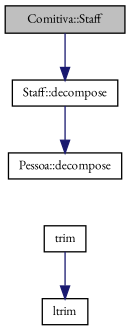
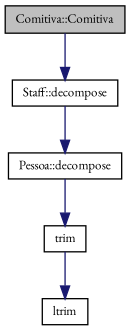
(65, 20) -> (65, 20)
none -> (65, 196)
